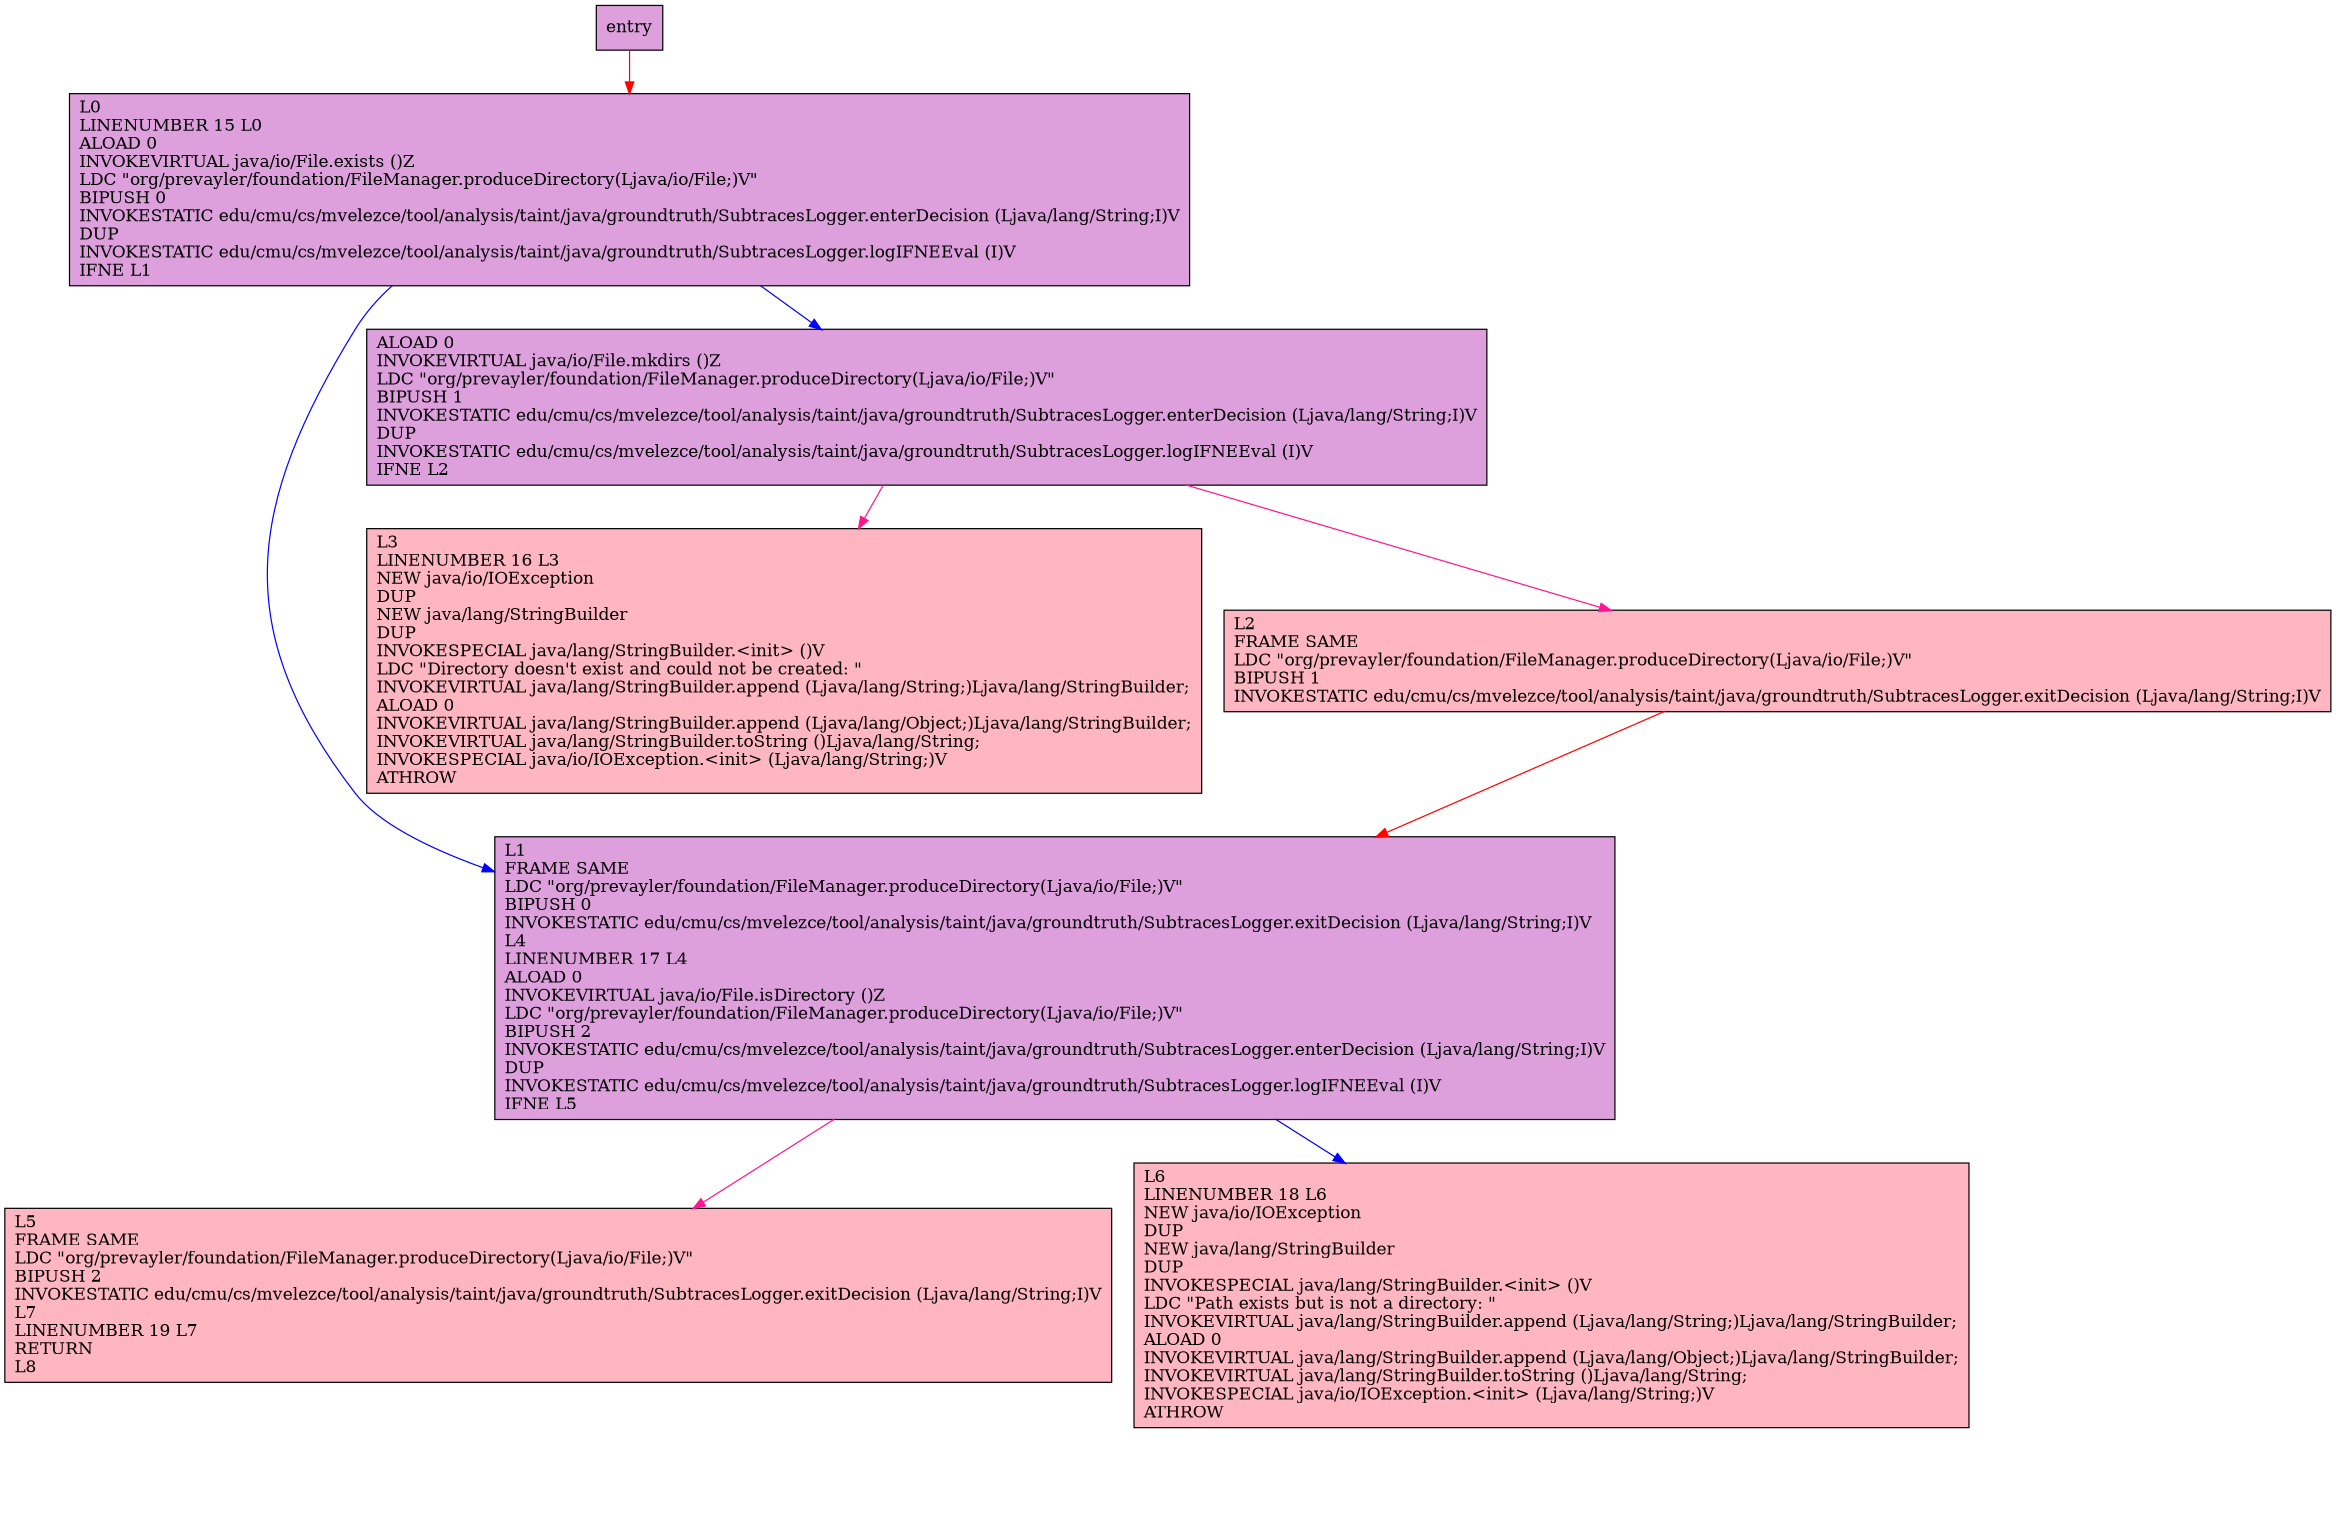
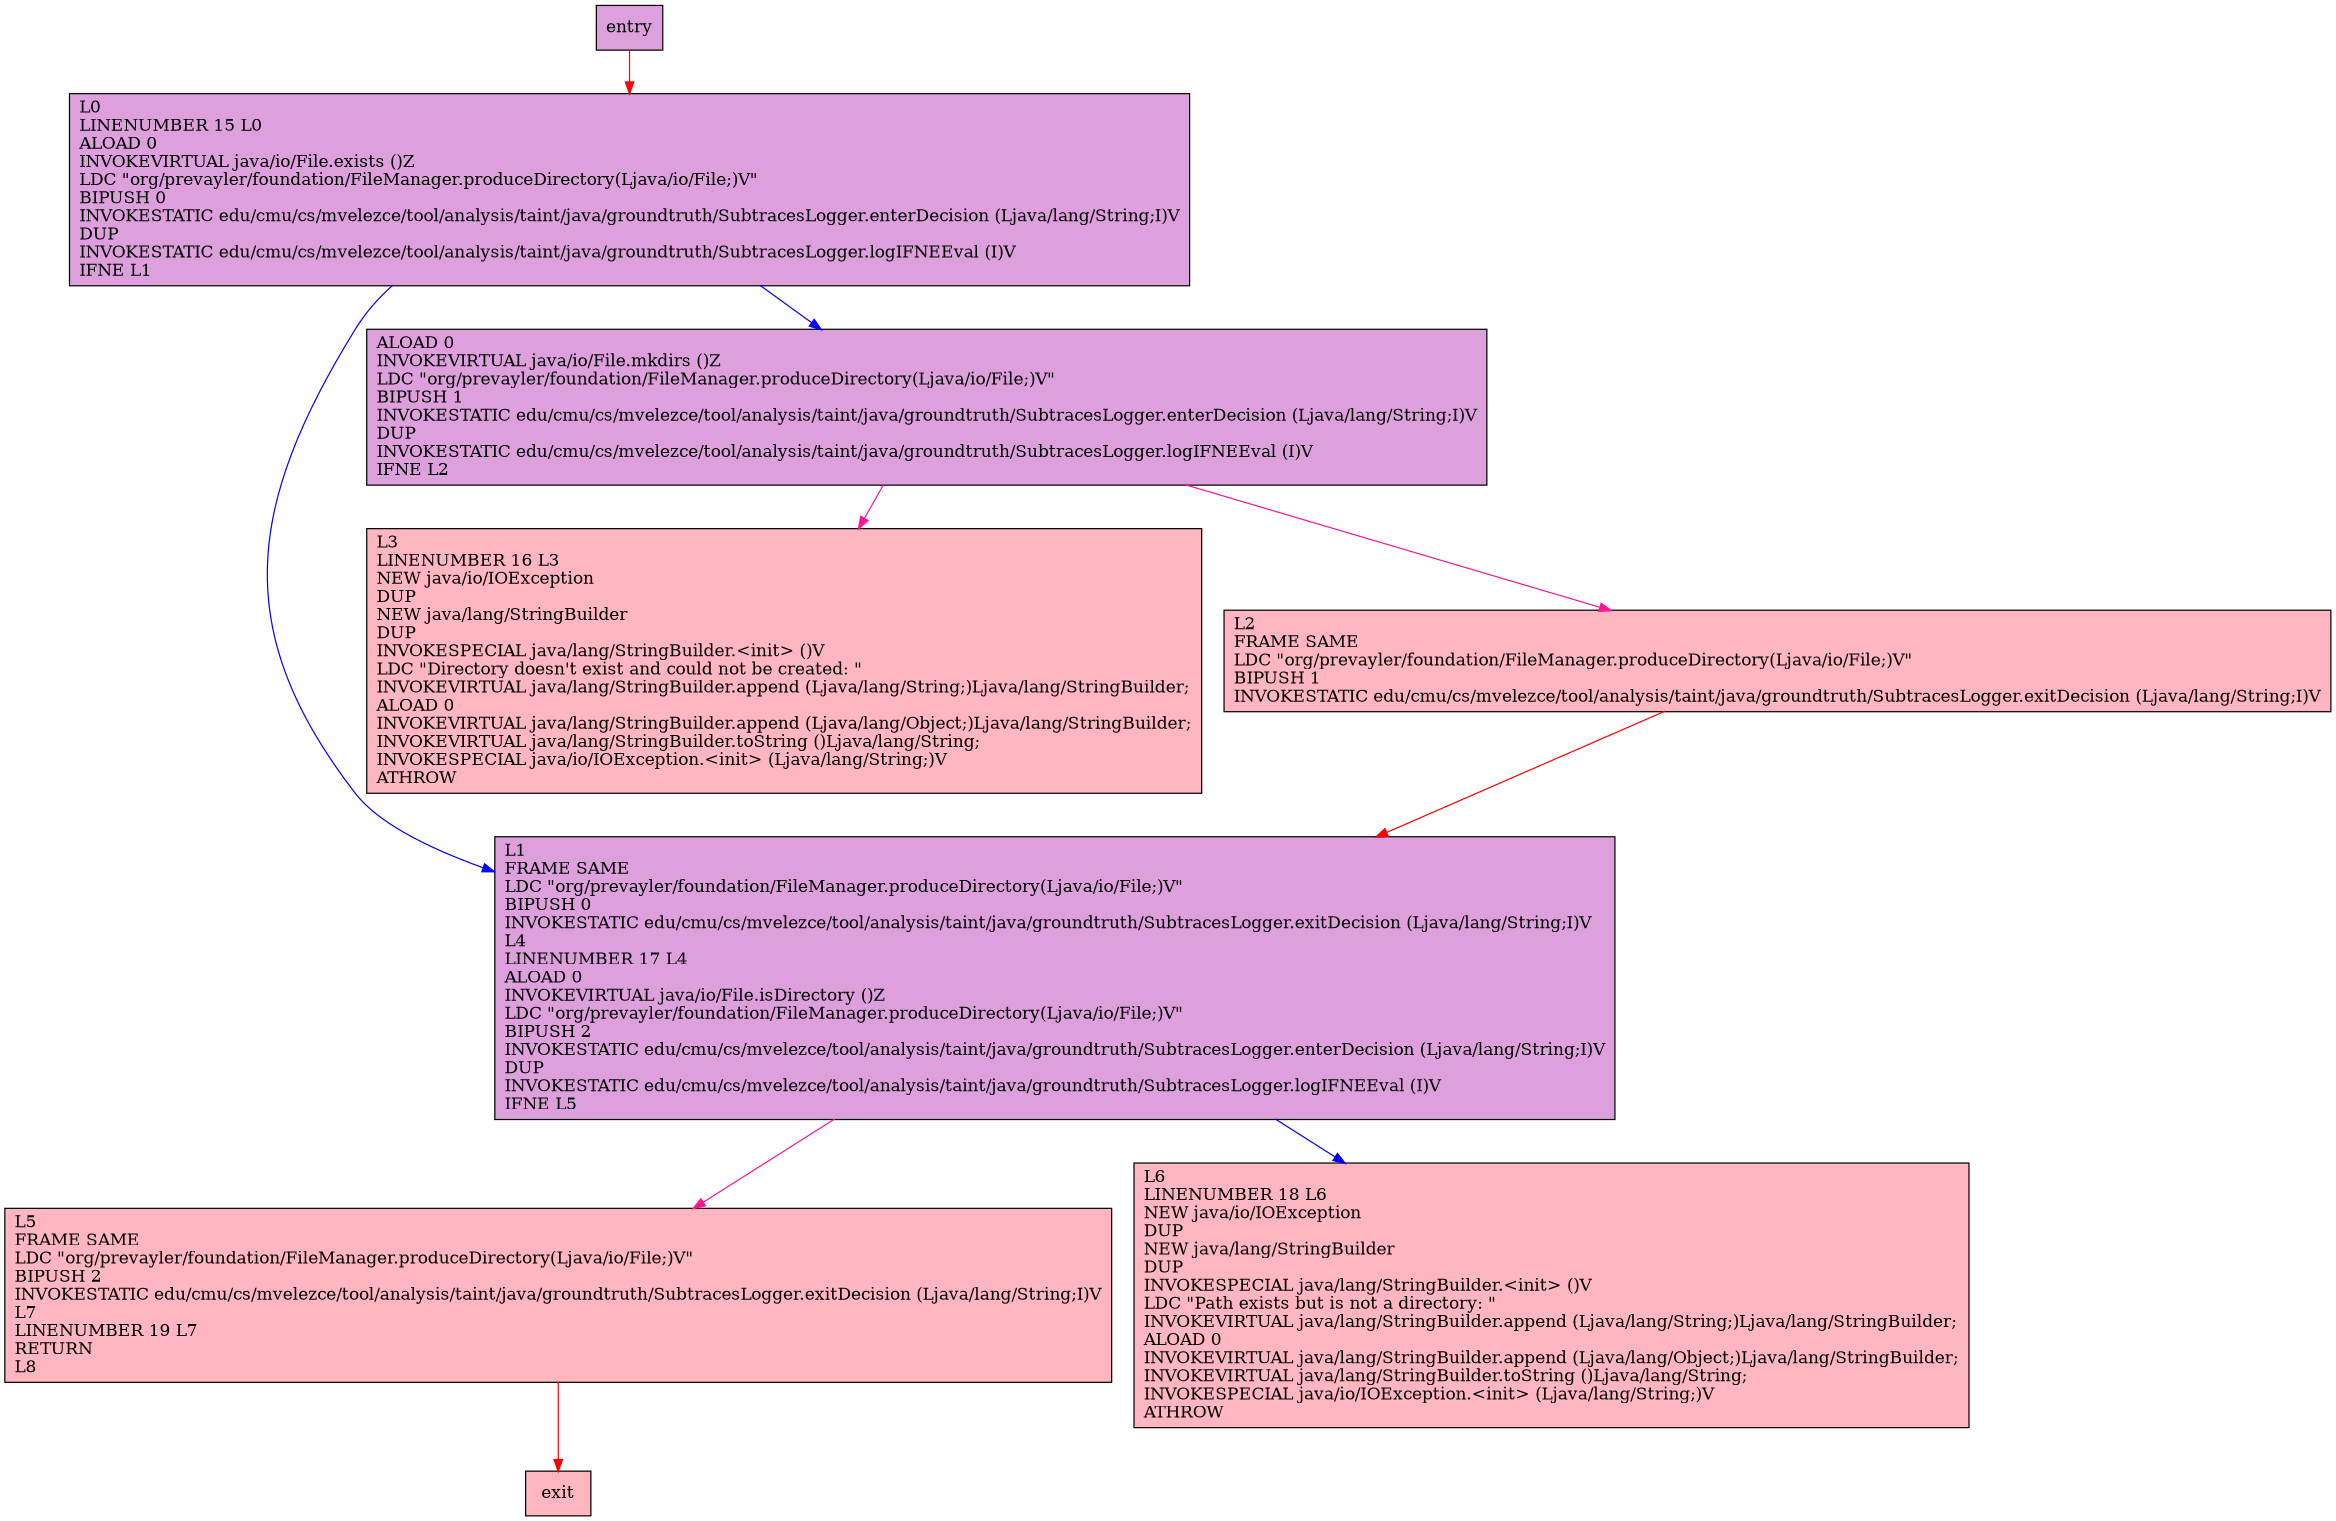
none -> (558, 1494)
